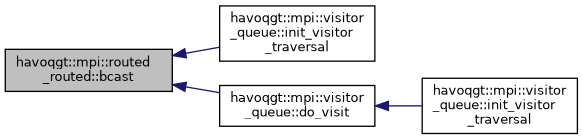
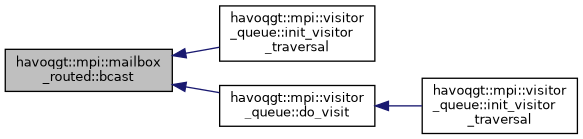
(89, 70) -> (89, 70)
